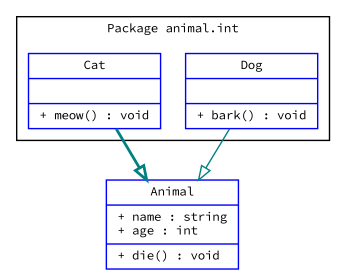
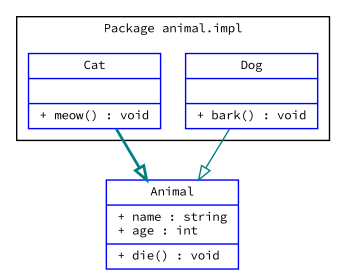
(173, 29) -> (173, 29)
